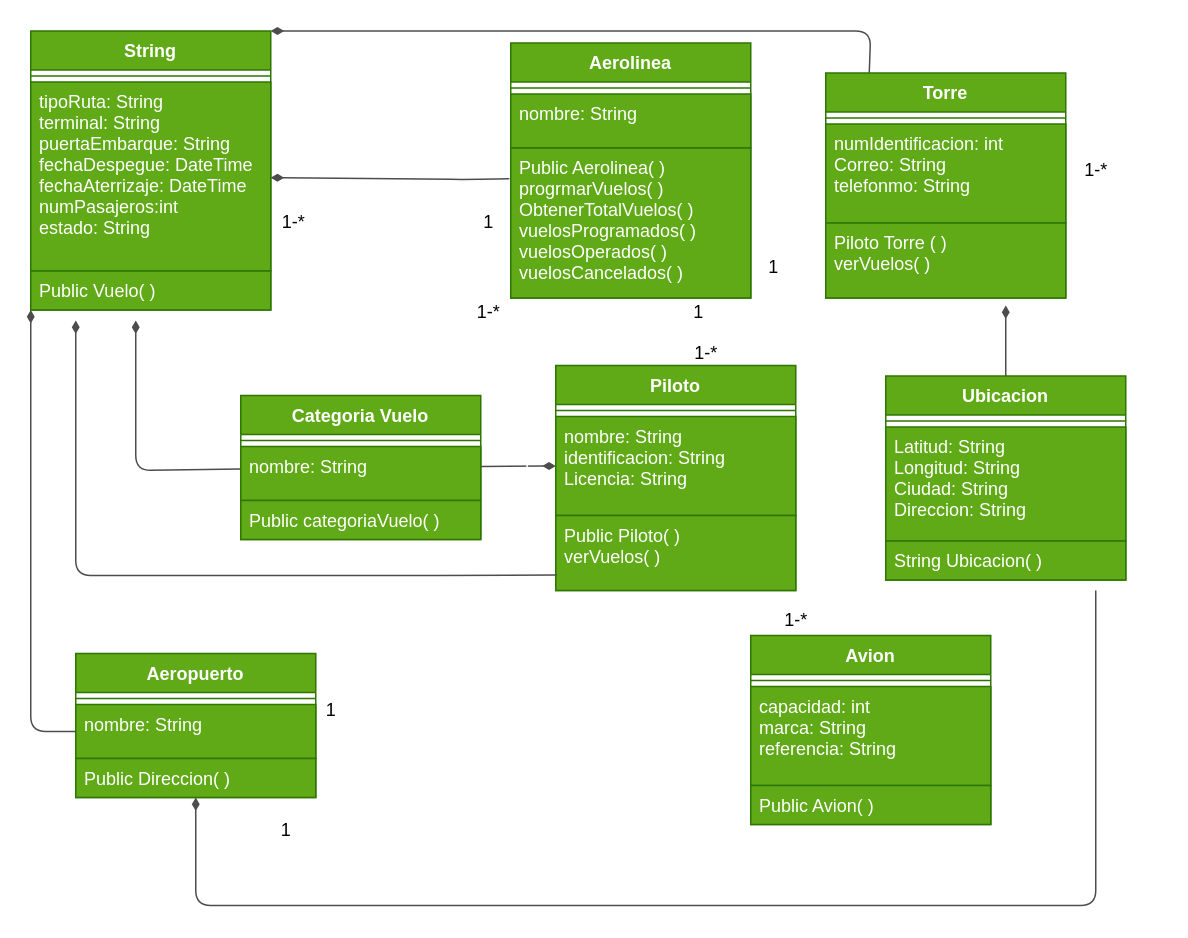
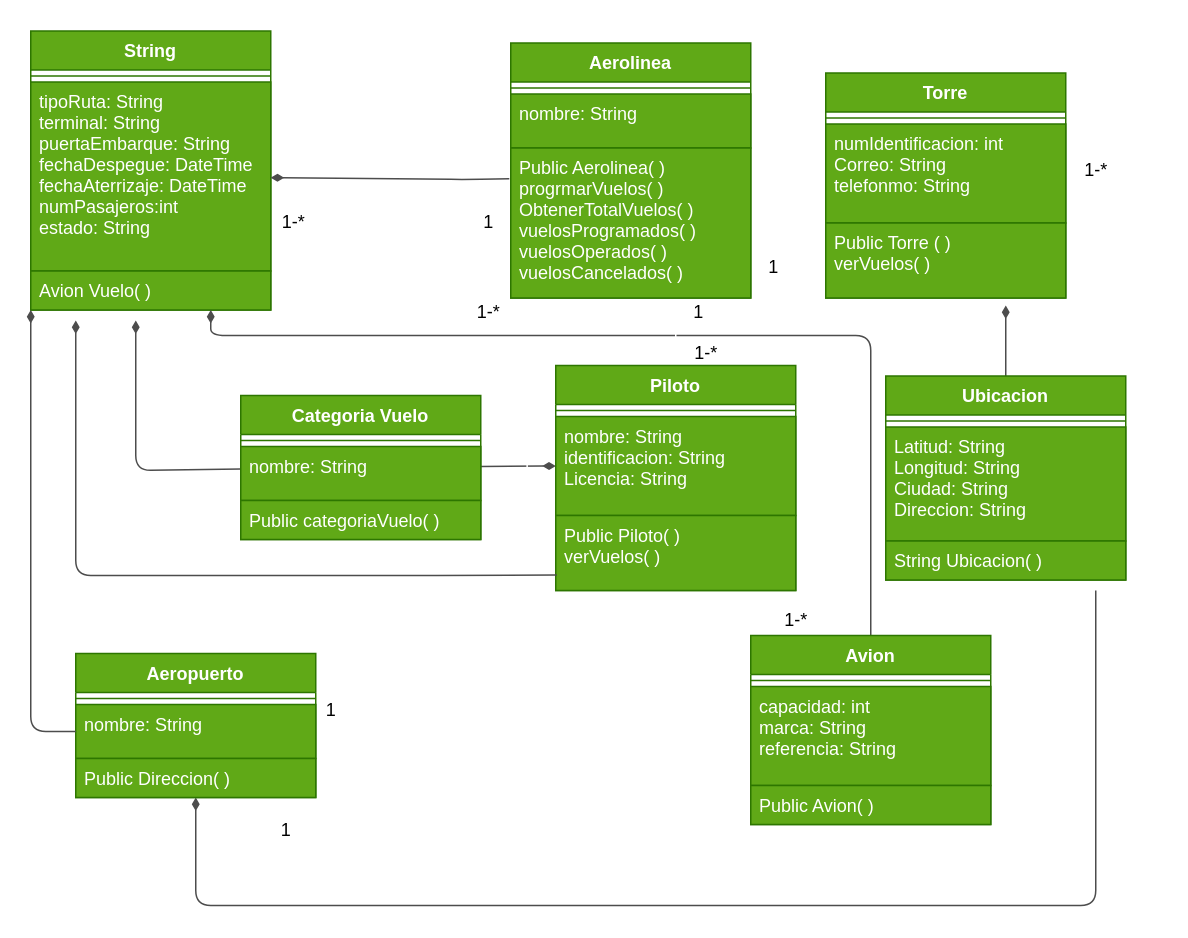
(593, 31) -> none
(903, 243) -> (903, 243)
(103, 291) -> (100, 291)
none -> (684, 335)
